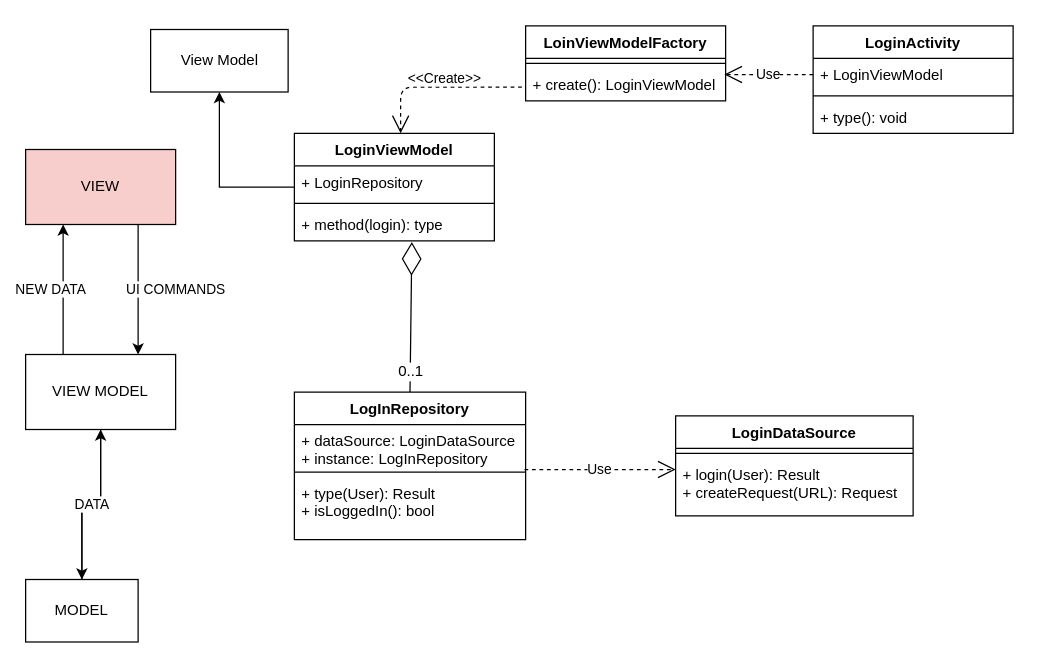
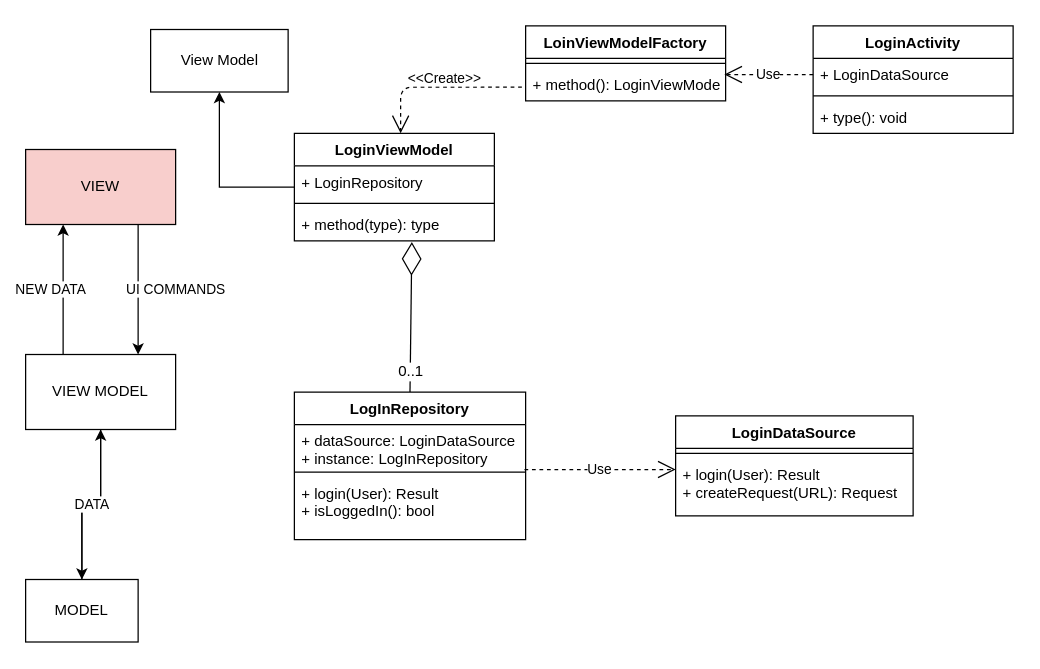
(879, 75) -> (888, 75)
(630, 85) -> (630, 85)
(380, 225) -> (379, 225)
(377, 494) -> (378, 494)
